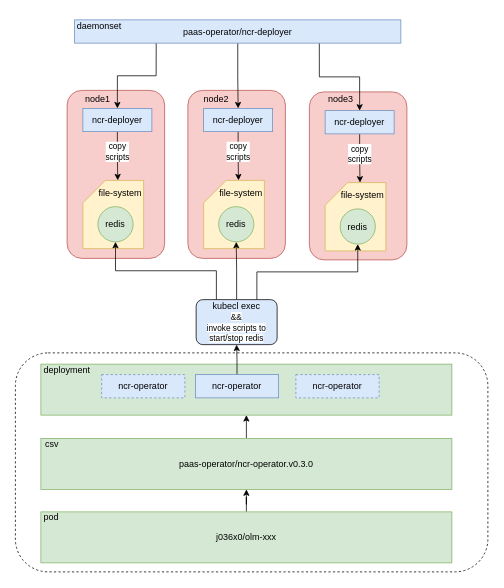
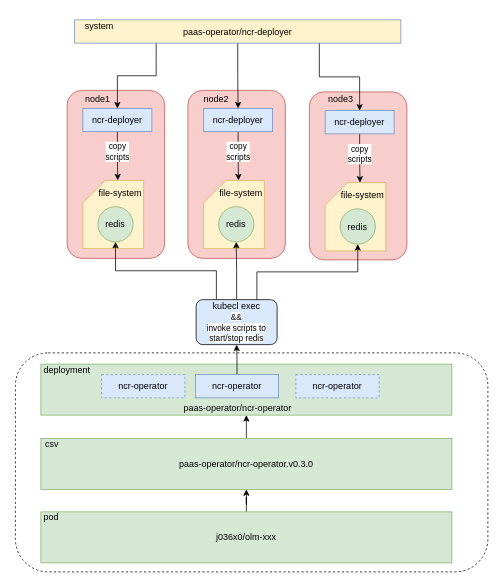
(99, 27) -> (99, 27)
(238, 32) -> (238, 32)
none -> (238, 408)
